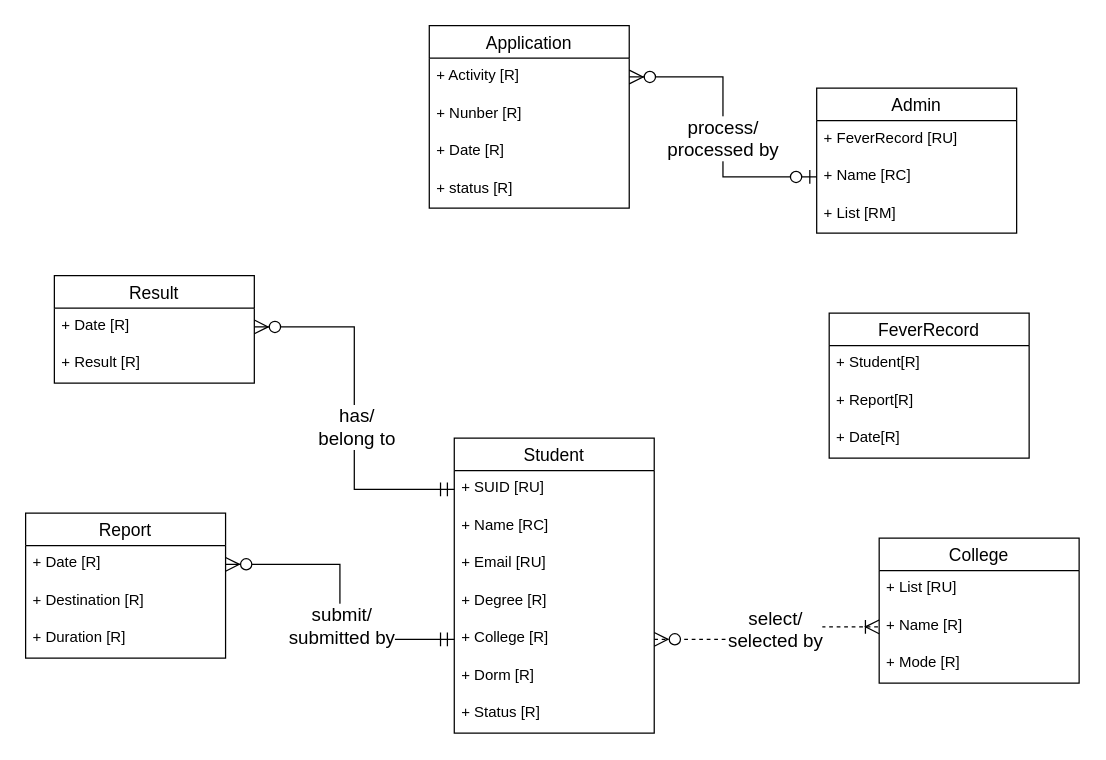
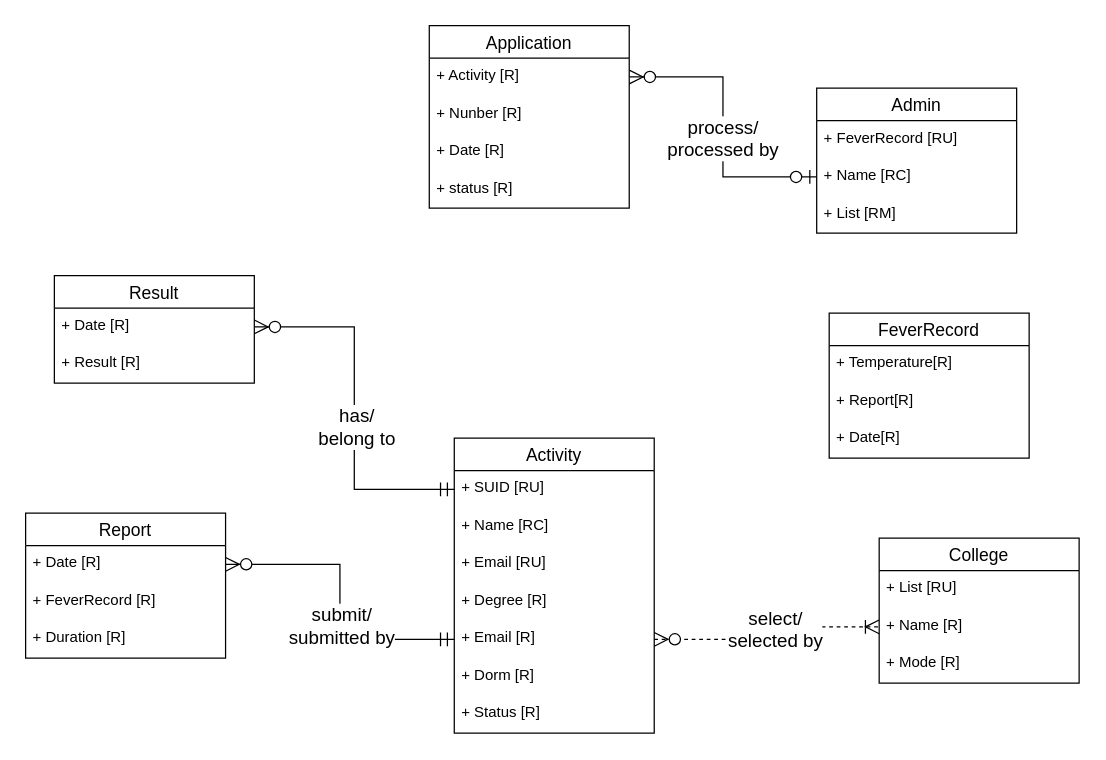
(885, 363) -> (902, 363)
(554, 455) -> (554, 455)
(96, 600) -> (100, 600)
(508, 638) -> (500, 638)
